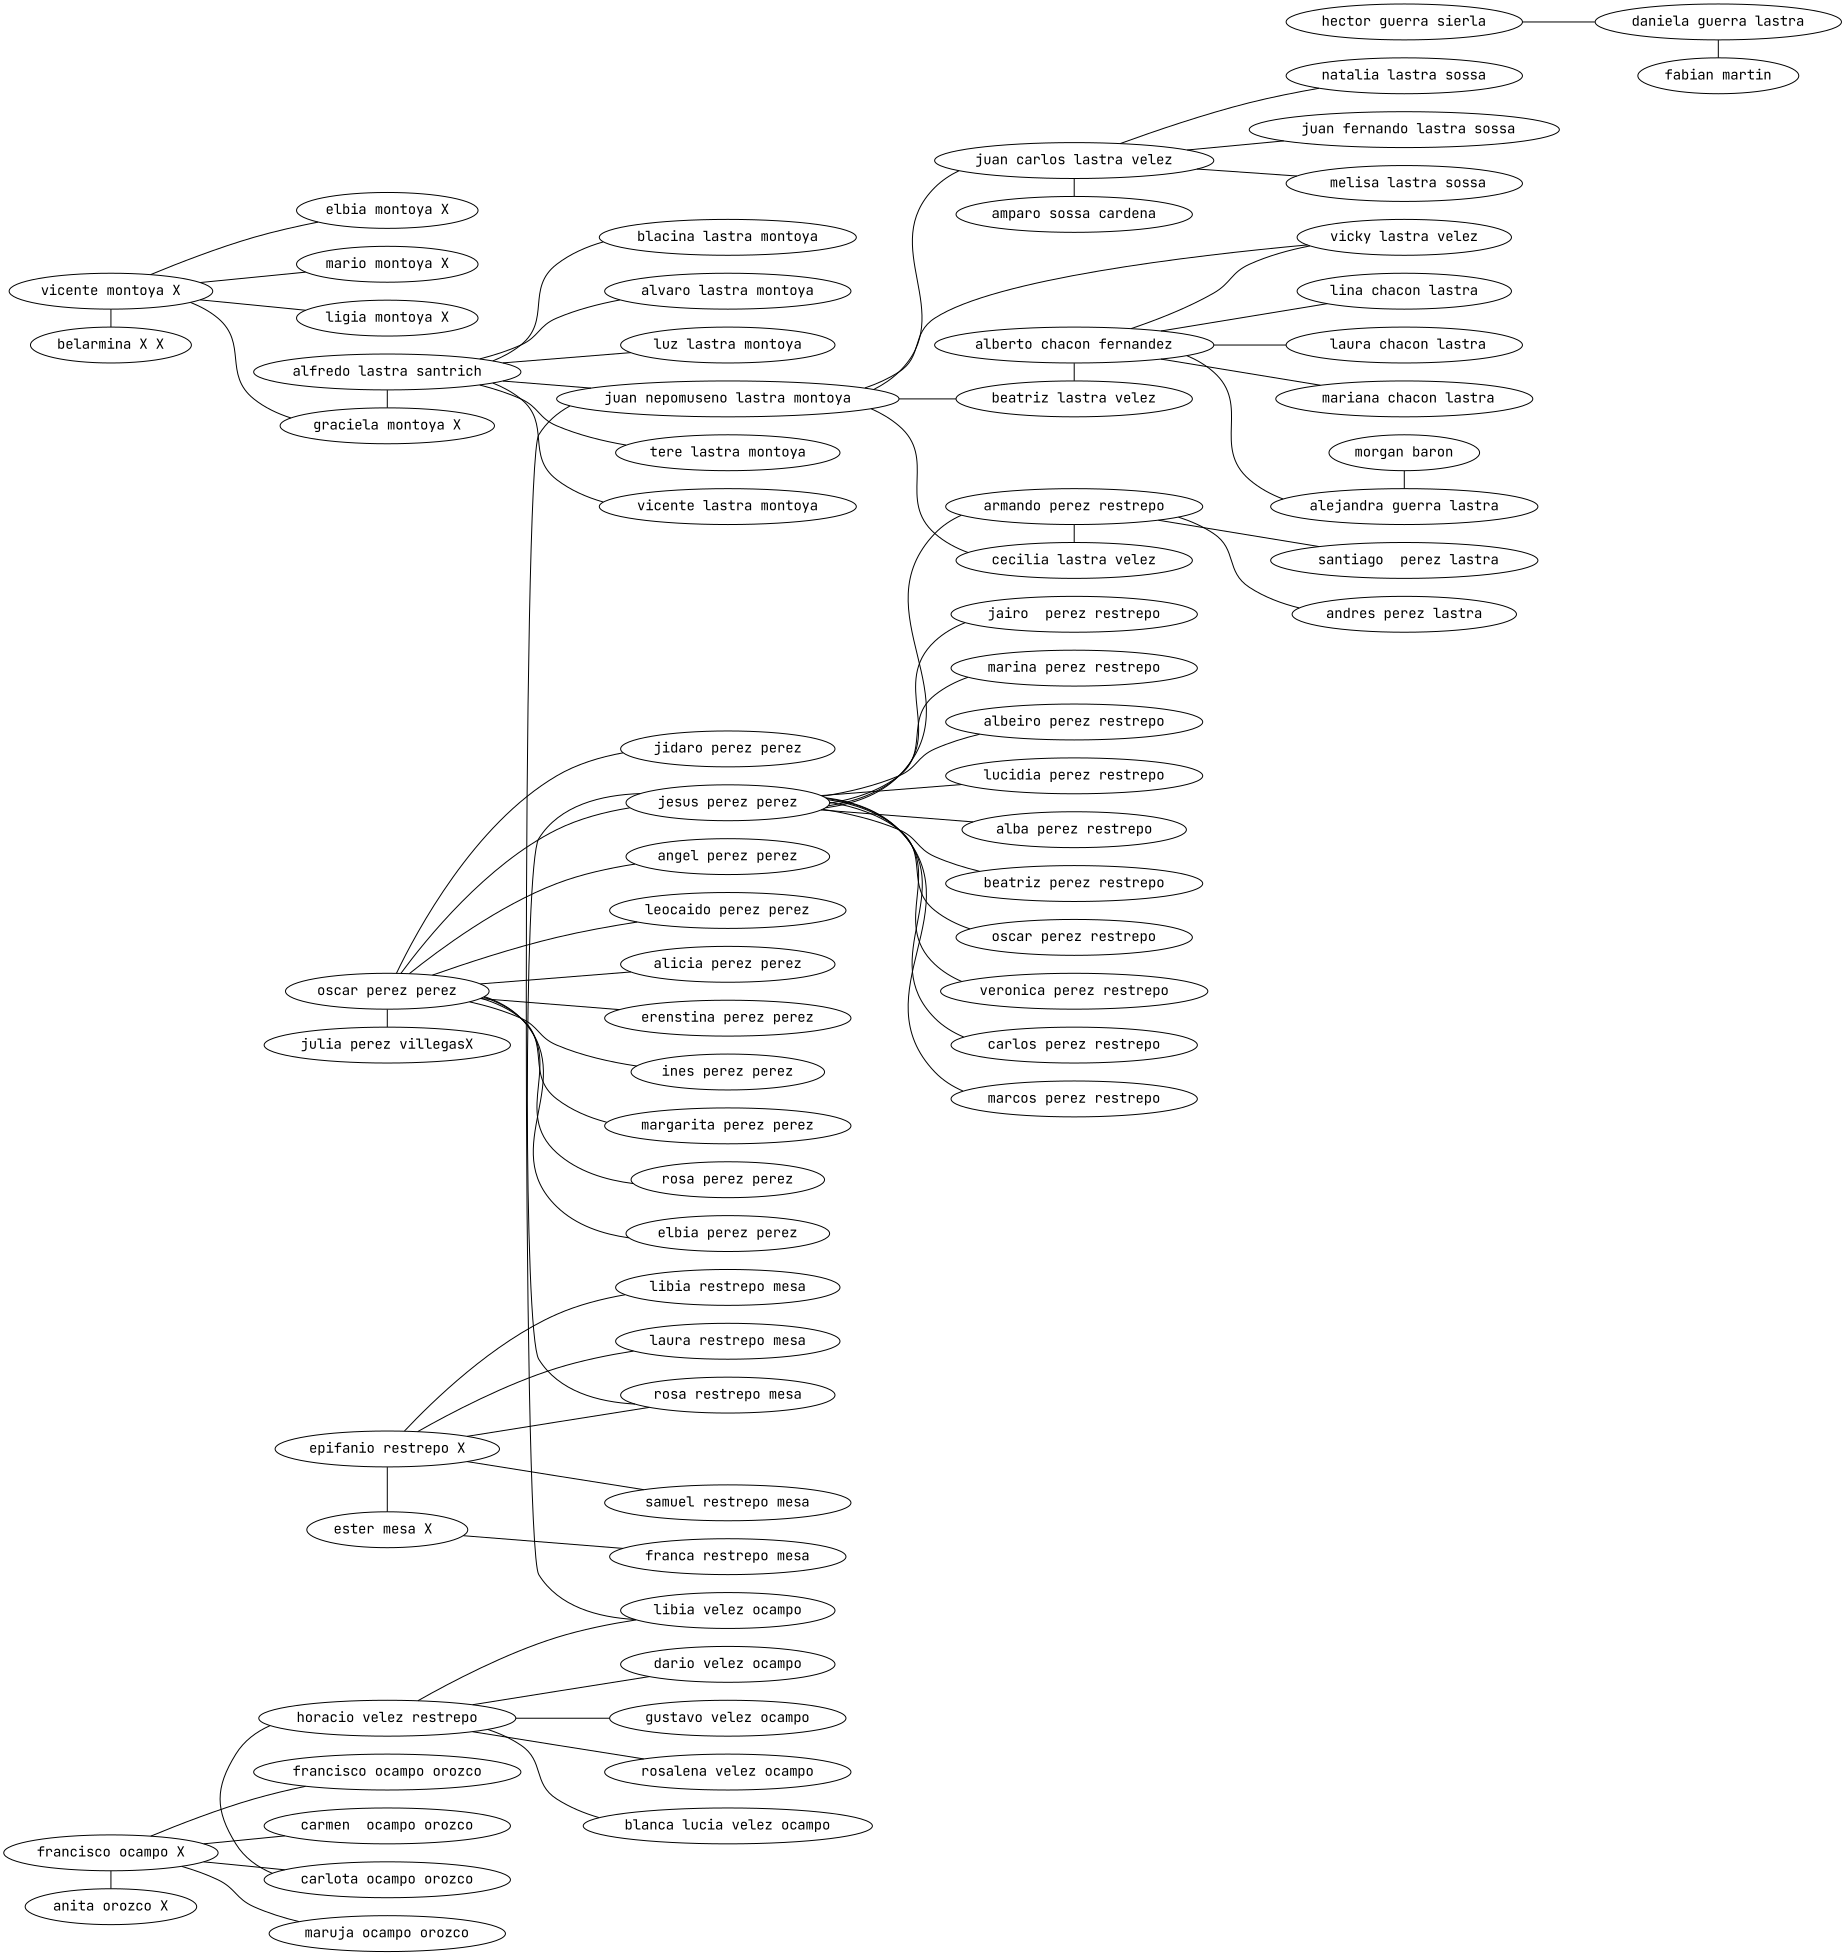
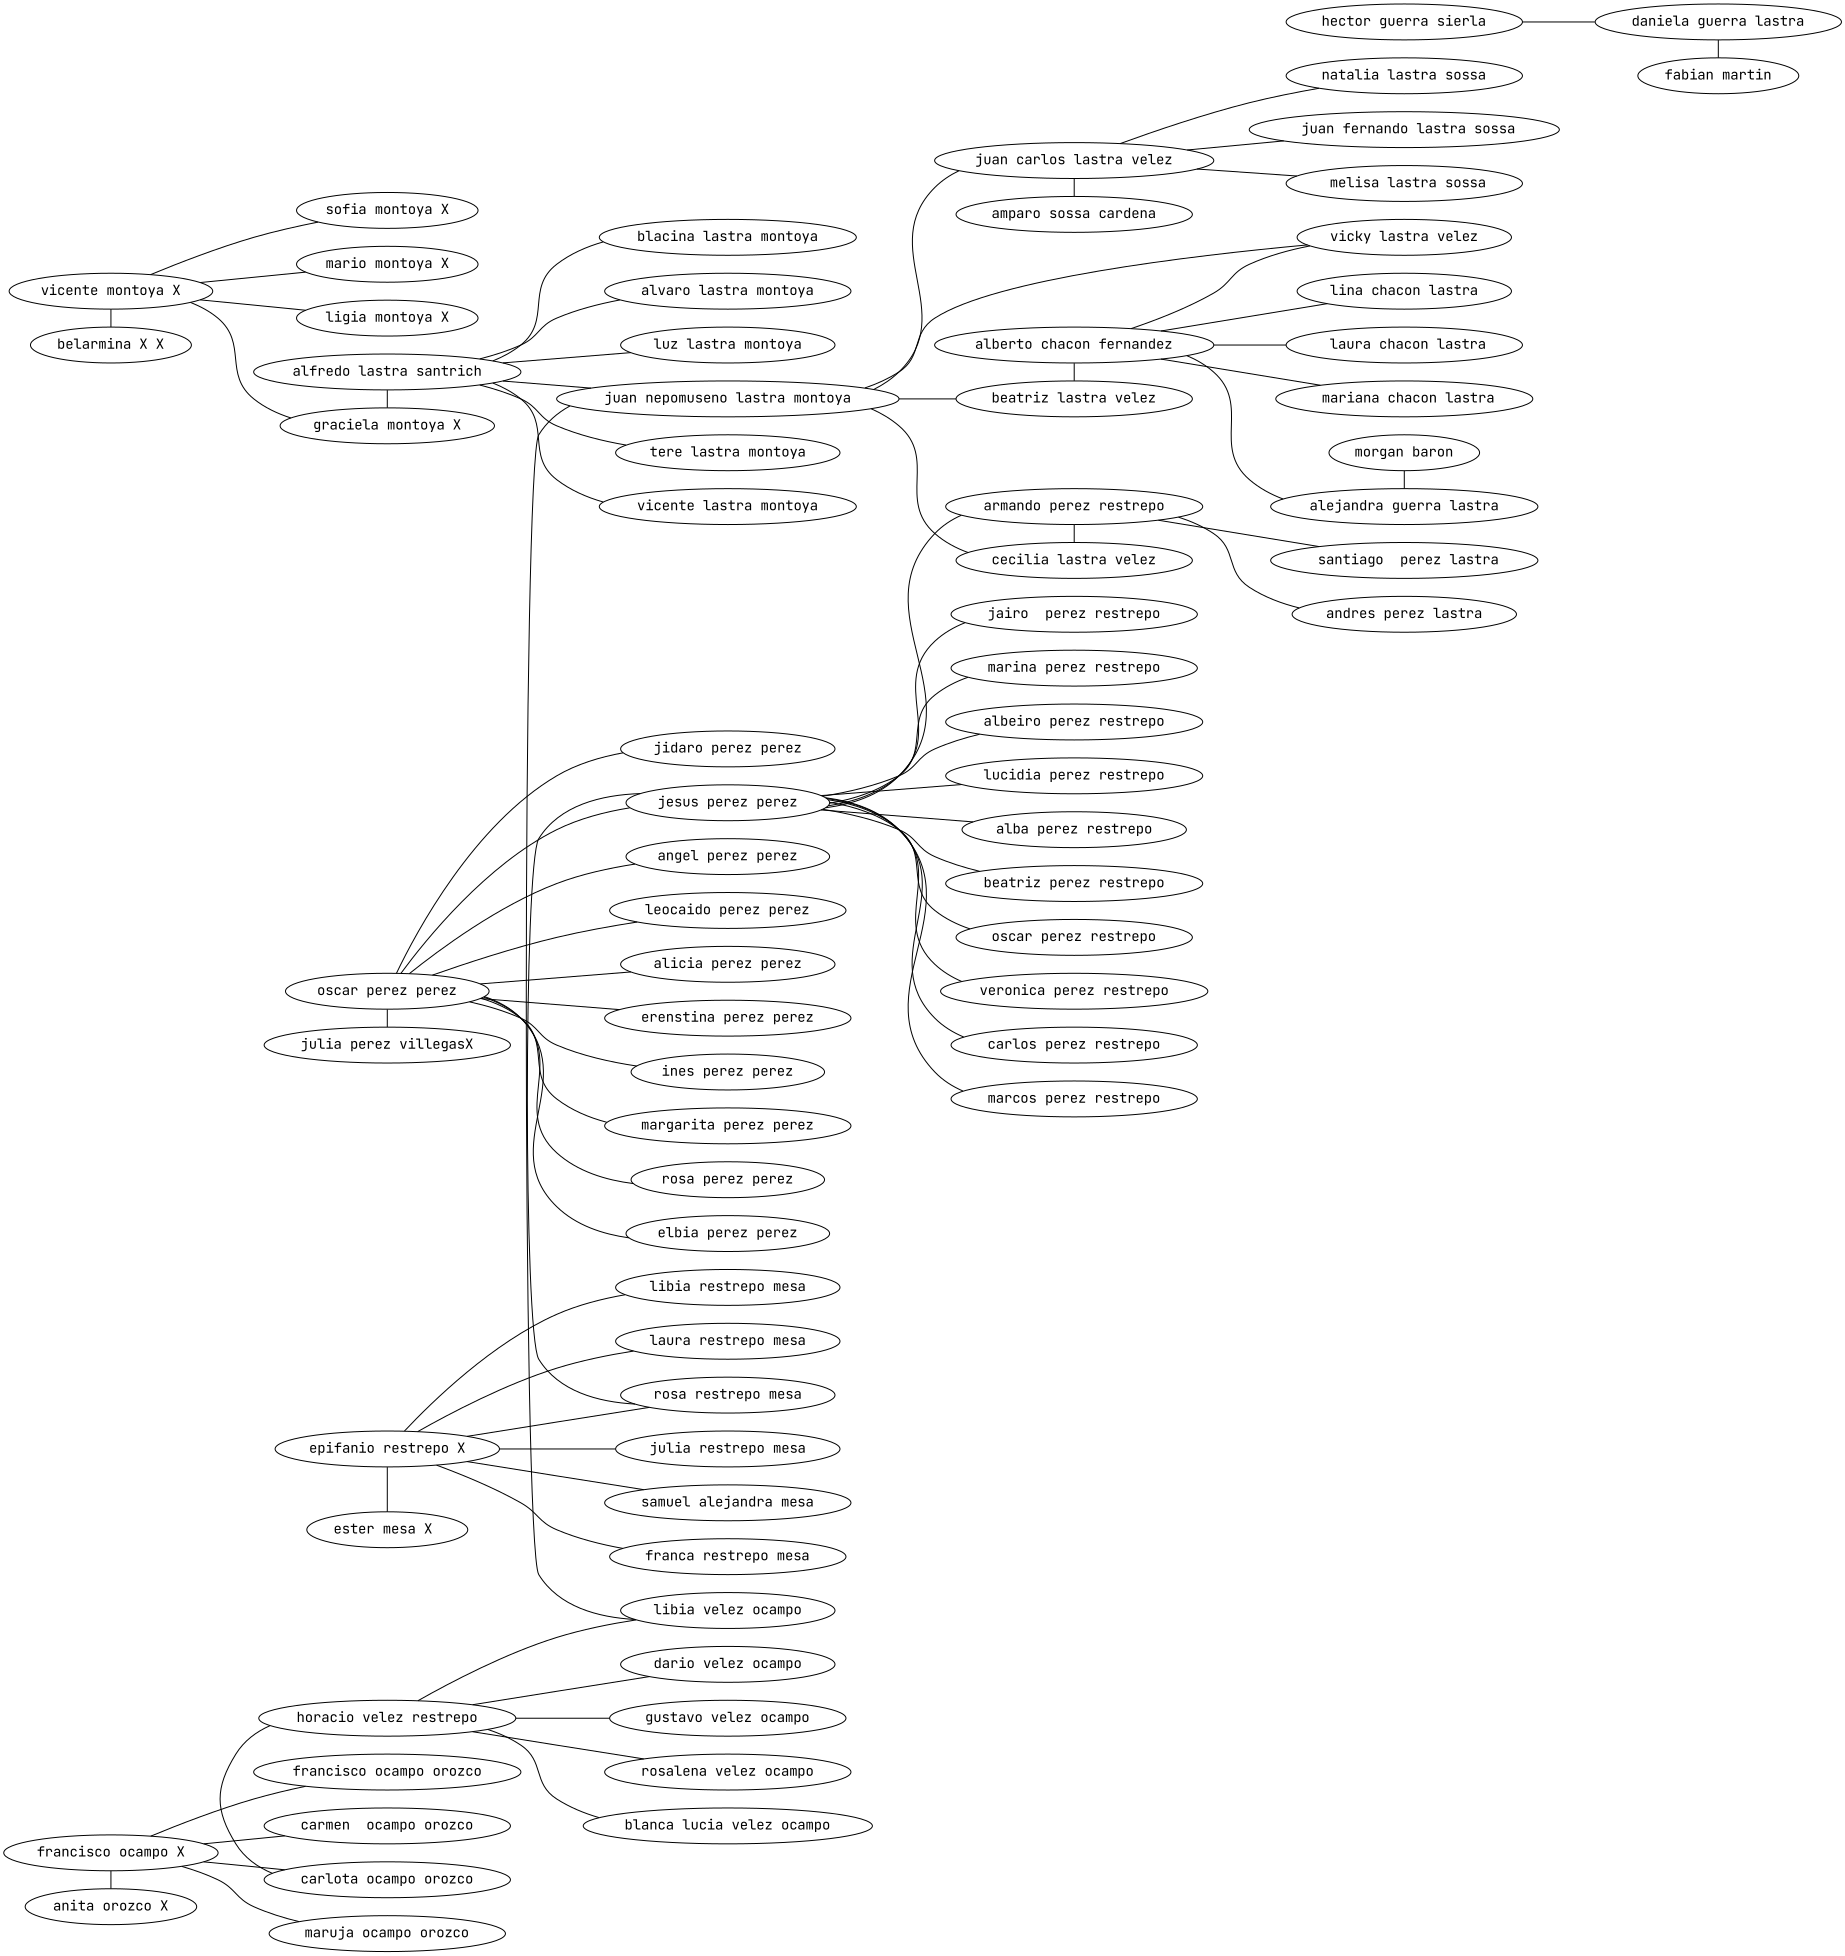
(387, 210) -> (387, 210)
none -> (728, 1449)
(728, 1503) -> (728, 1503)
(543, 1542) -> (526, 1506)
